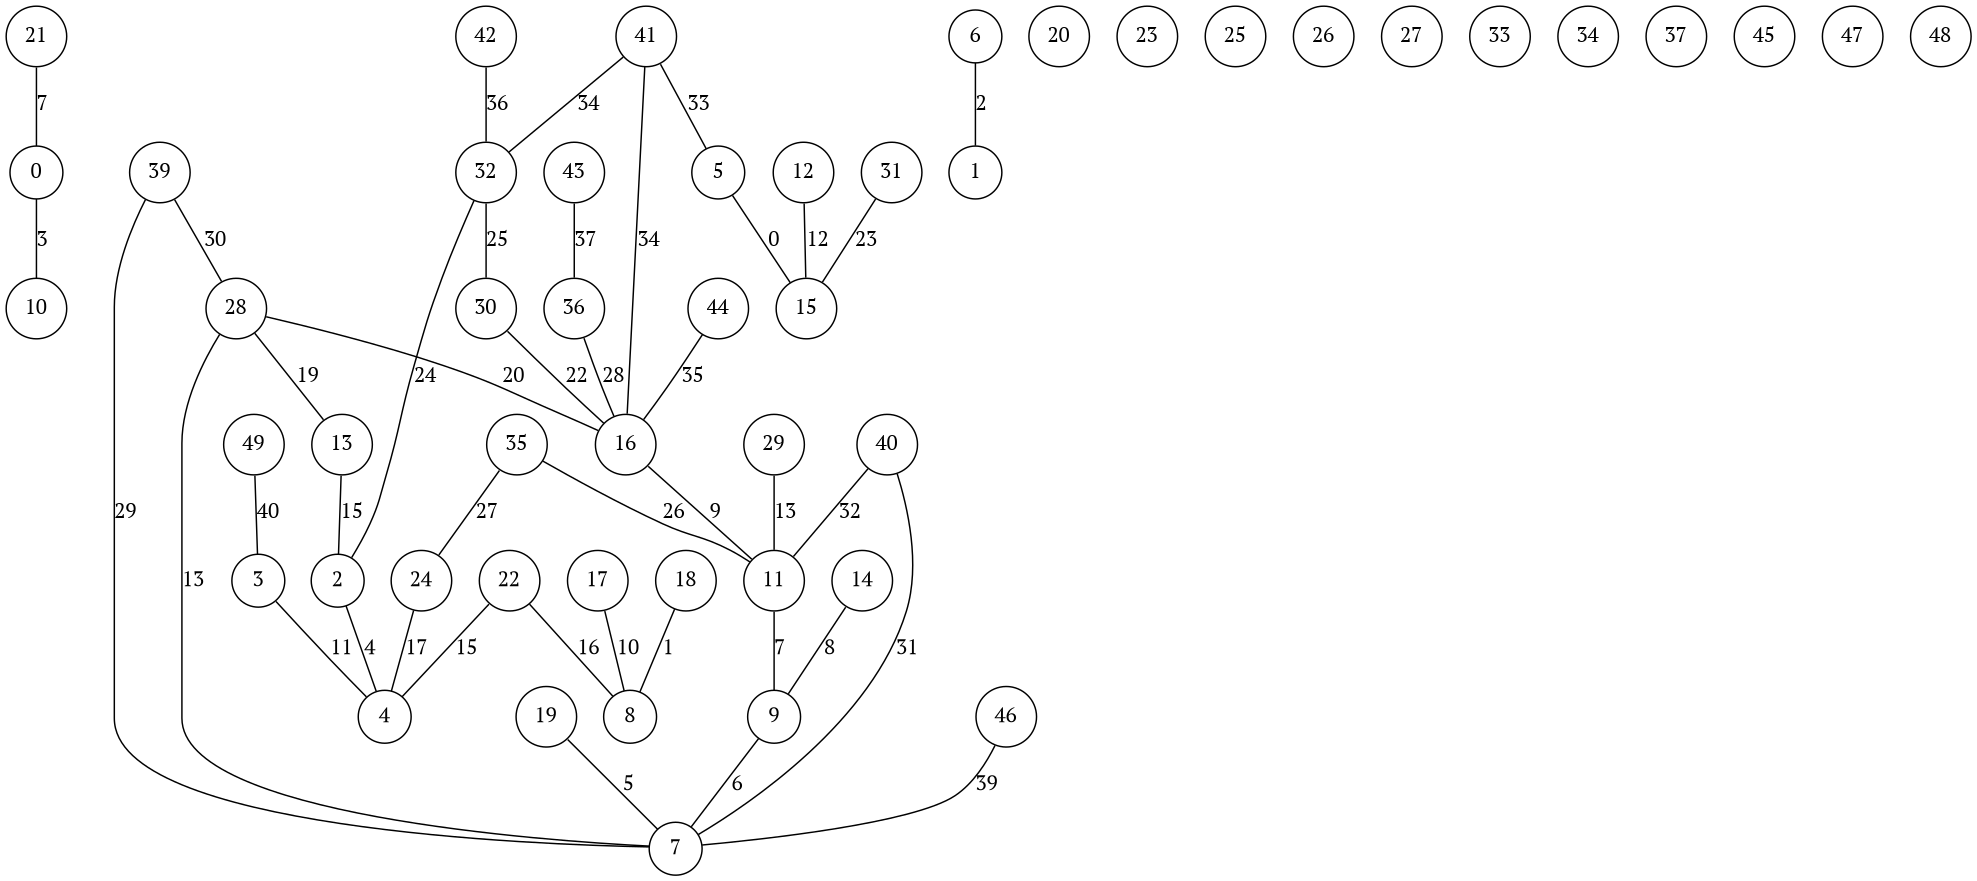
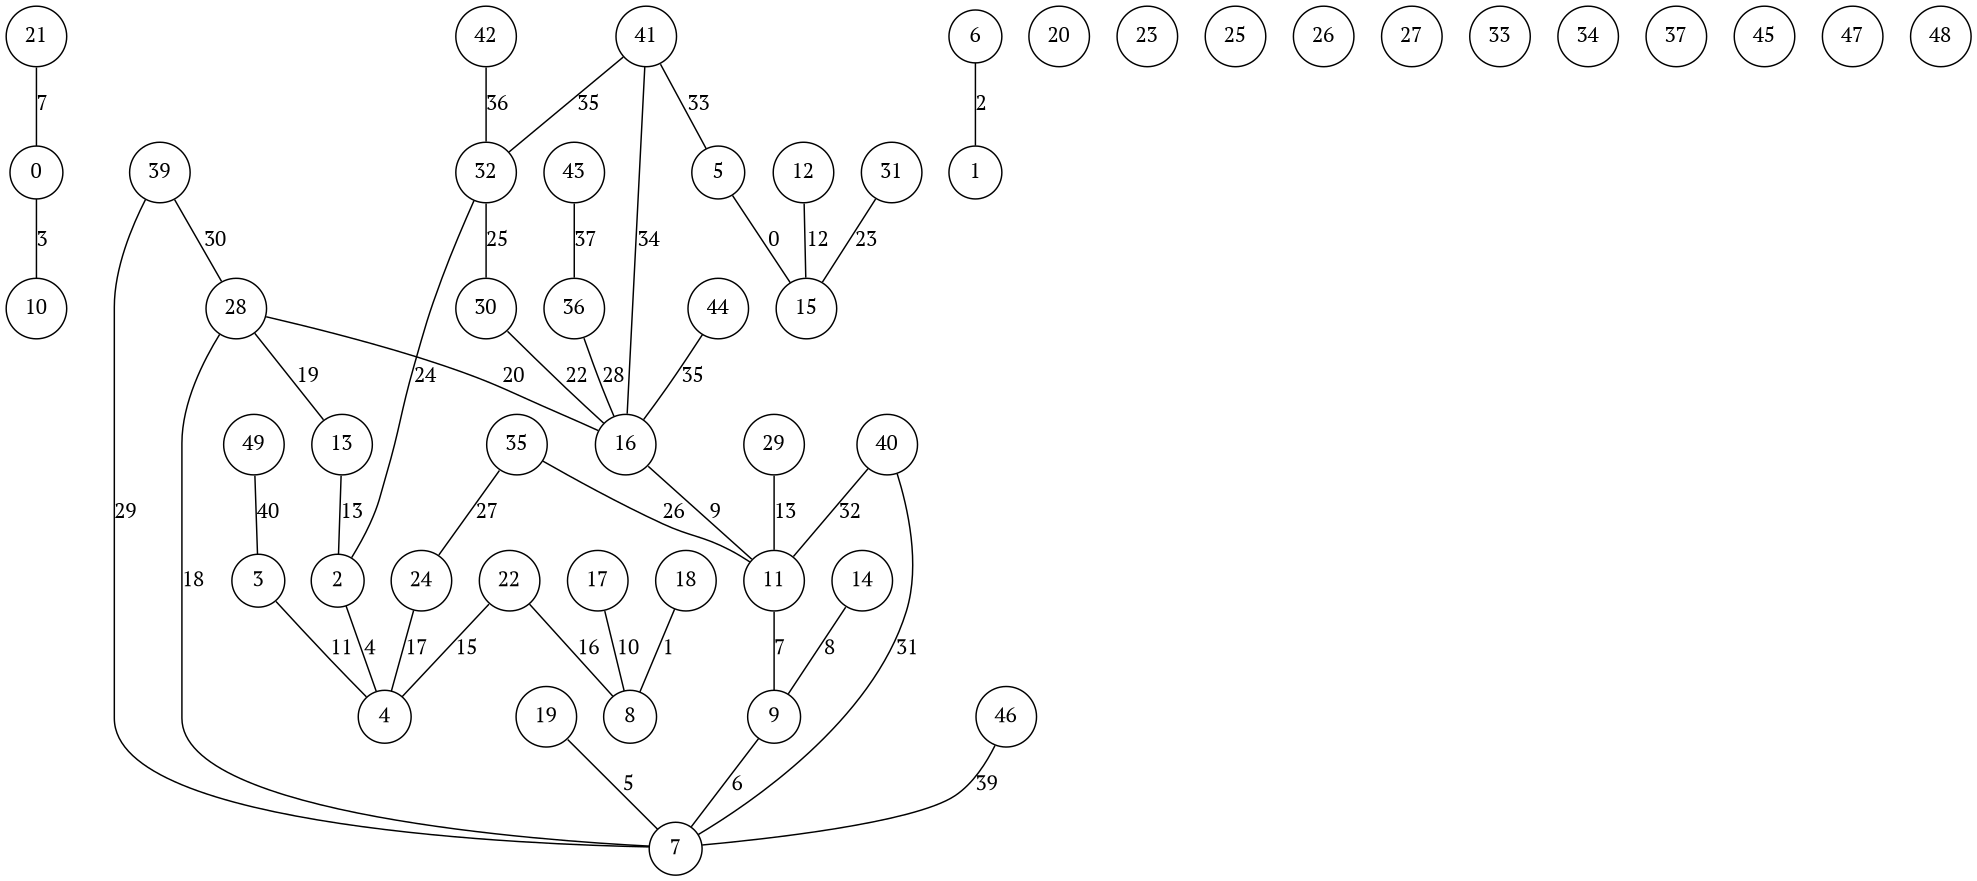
(589, 104) -> (589, 104)
(352, 513) -> (352, 513)
(194, 581) -> (194, 581)
